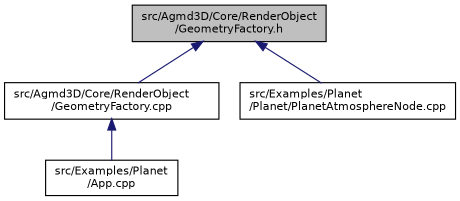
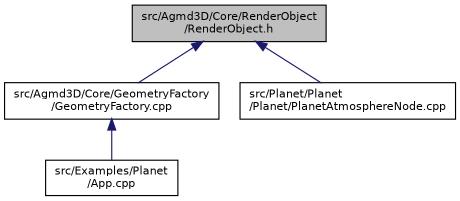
(229, 23) -> (229, 23)
(112, 101) -> (112, 101)
(348, 101) -> (348, 101)
